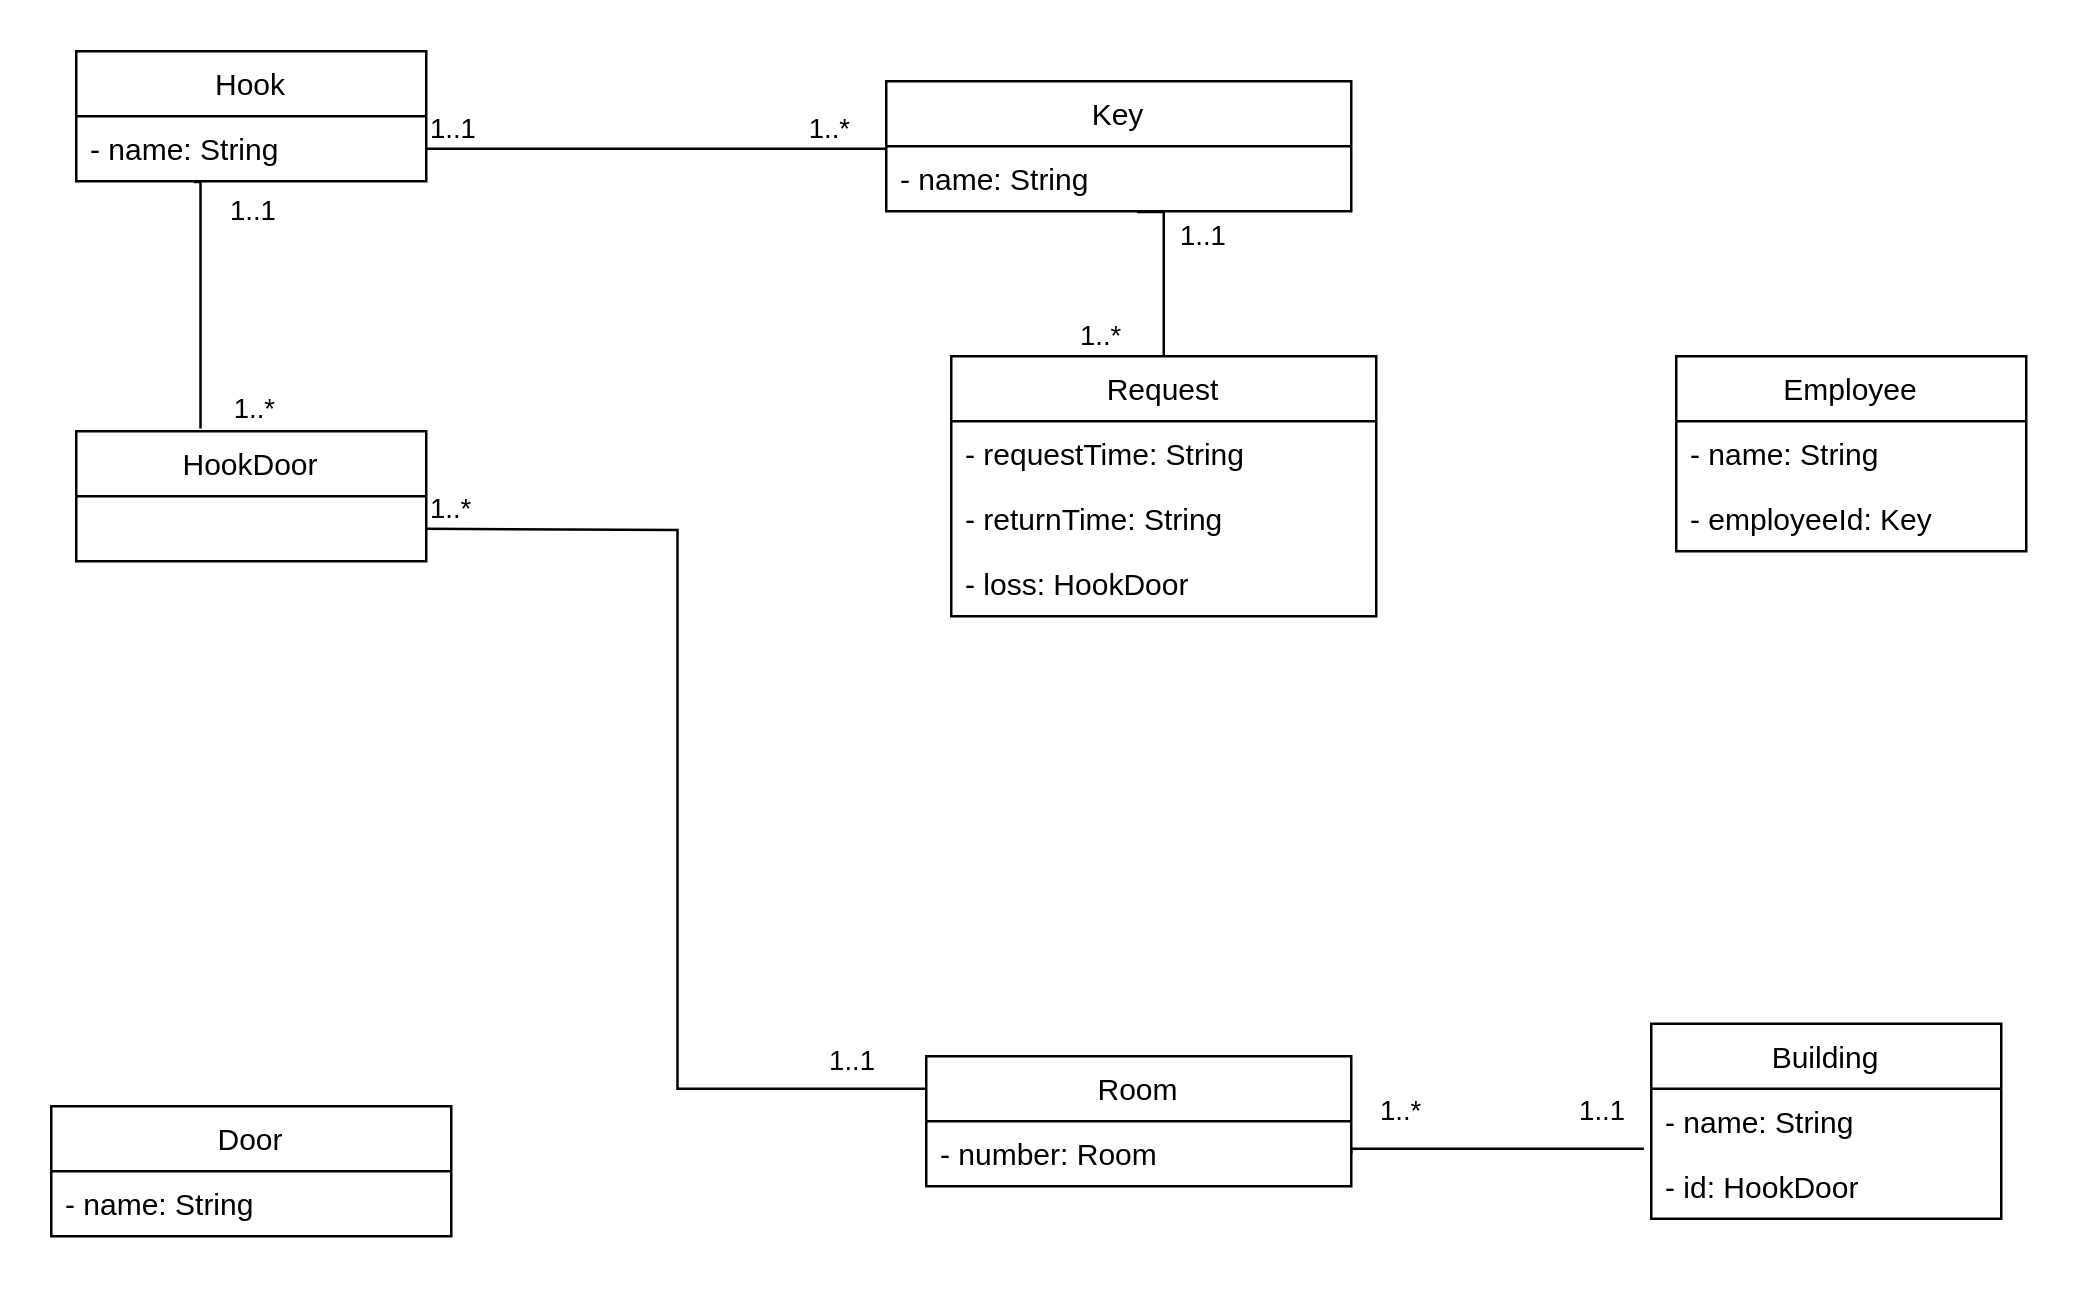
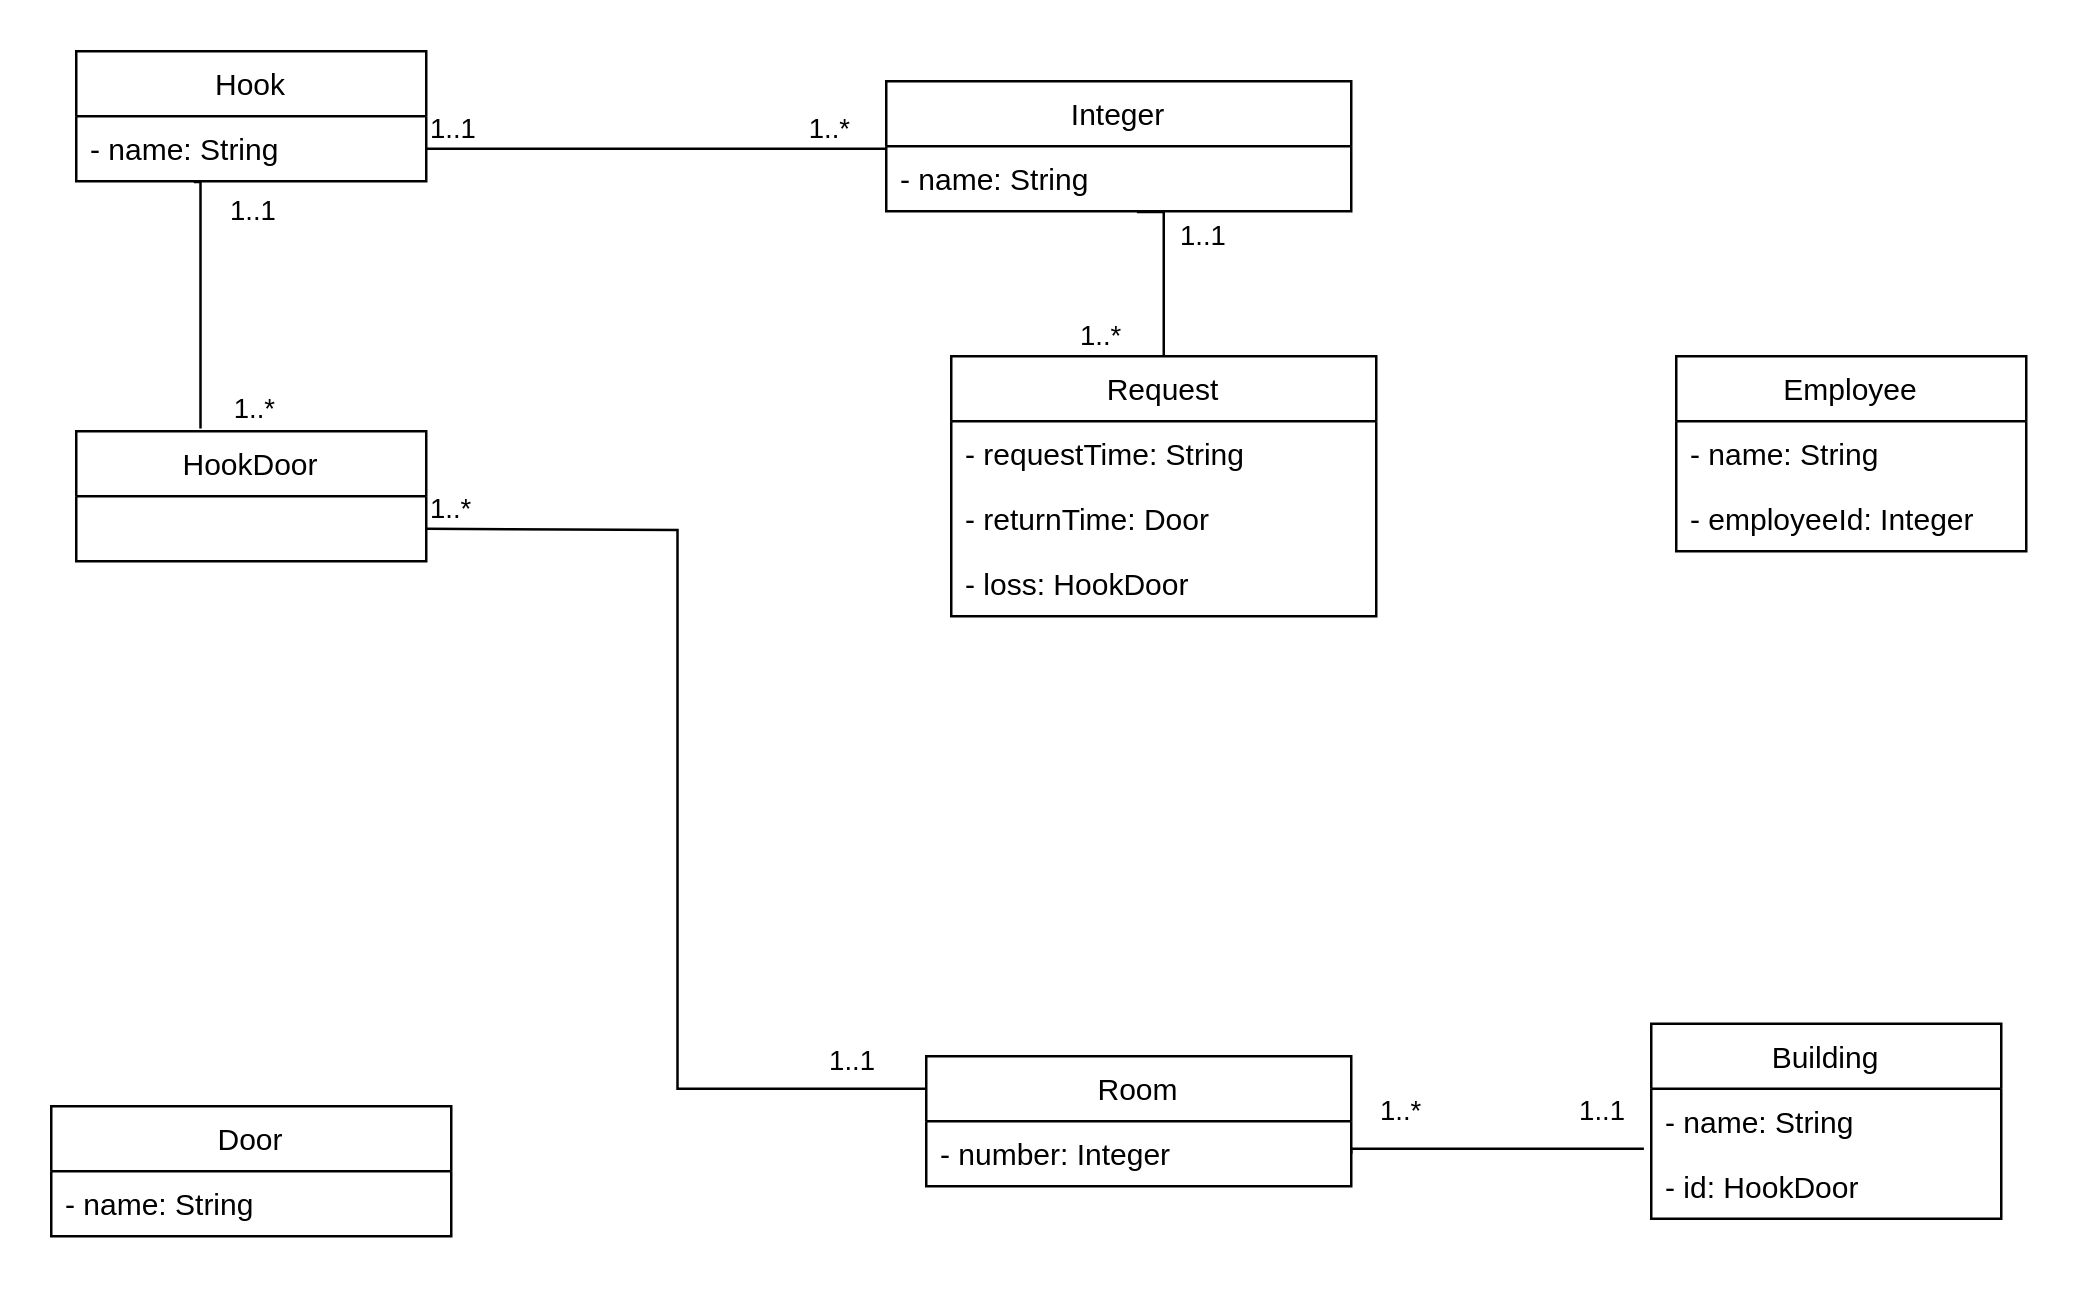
(1118, 115) -> (1118, 115)
(1114, 520) -> (1101, 520)
(1817, 520) -> (1851, 520)
(1046, 1155) -> (1071, 1155)
